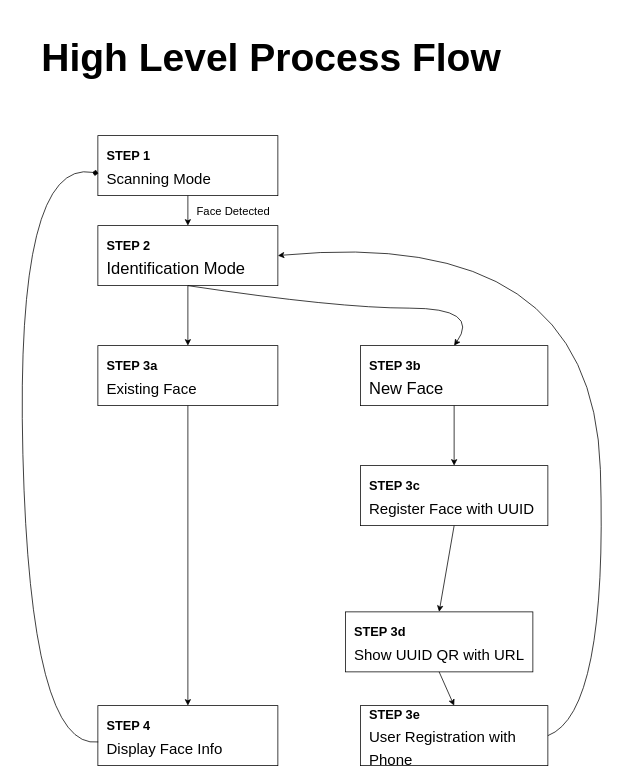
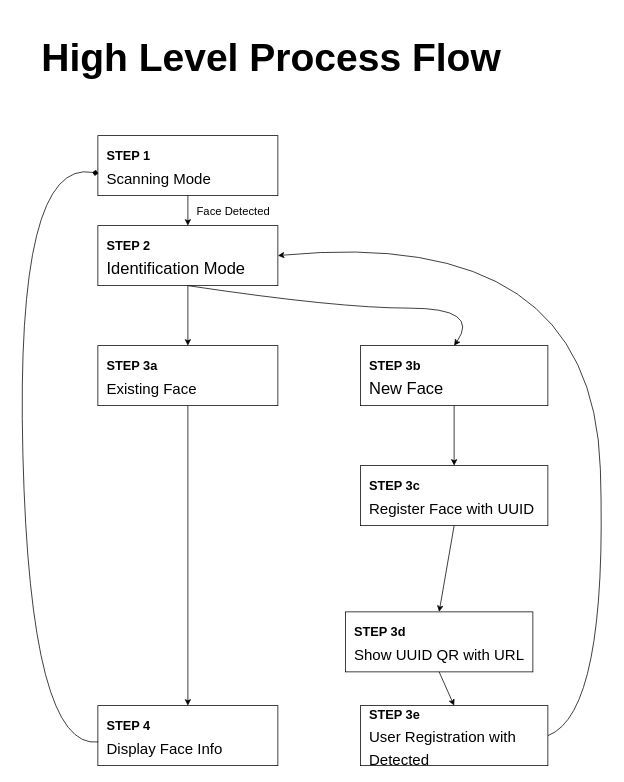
(459, 735) -> (459, 735)
